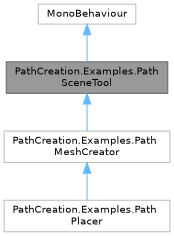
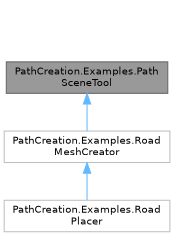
(87, 14) -> none
(87, 147) -> (87, 147)
(87, 216) -> (87, 216)
